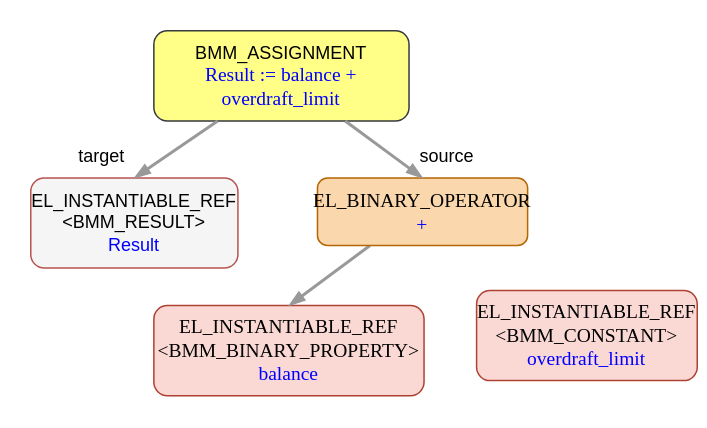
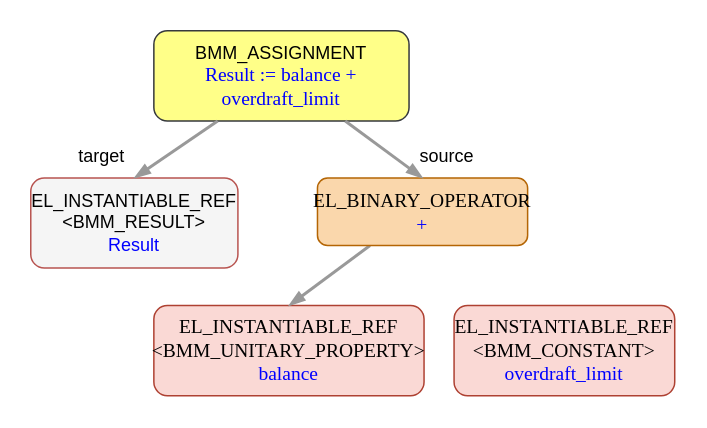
(587, 335) -> (564, 350)
(289, 350) -> (289, 350)
